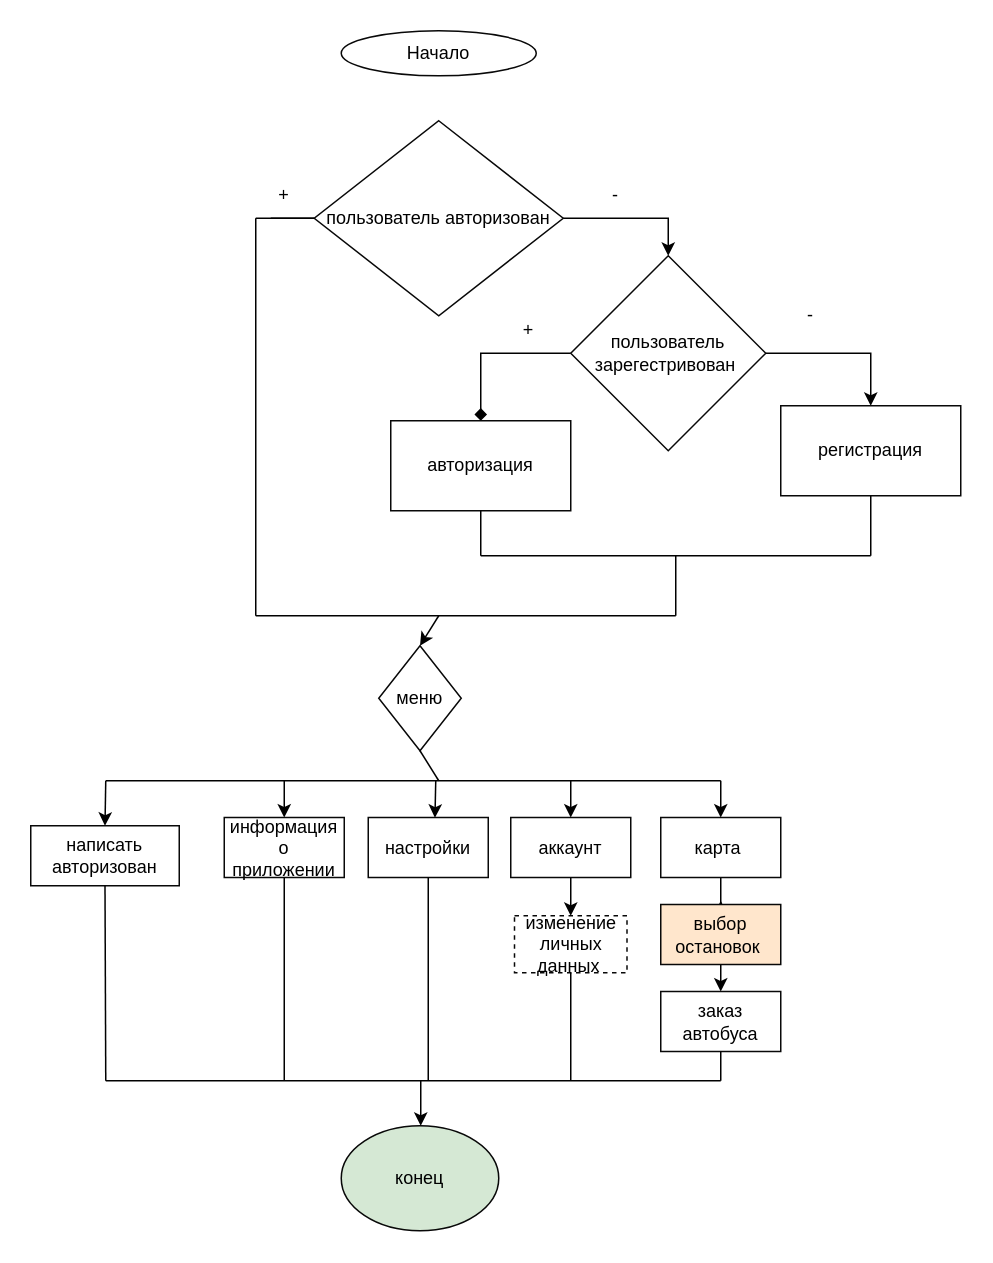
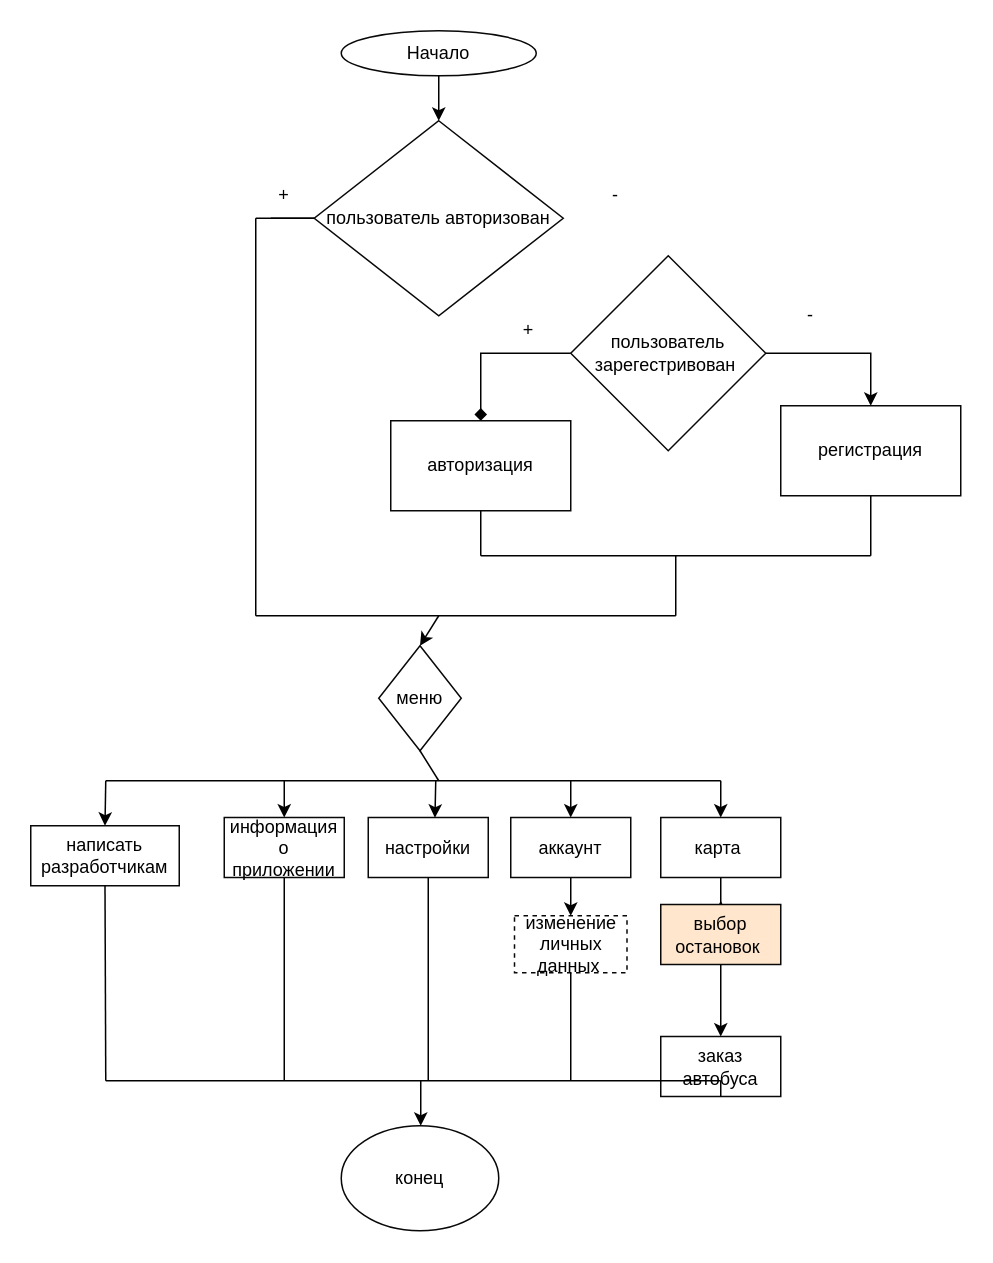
none -> (439, 93)
(629, 218) -> none
(105, 856) -> (105, 856)
(721, 1022) -> (721, 1067)
(420, 1178) -> (420, 1178)
